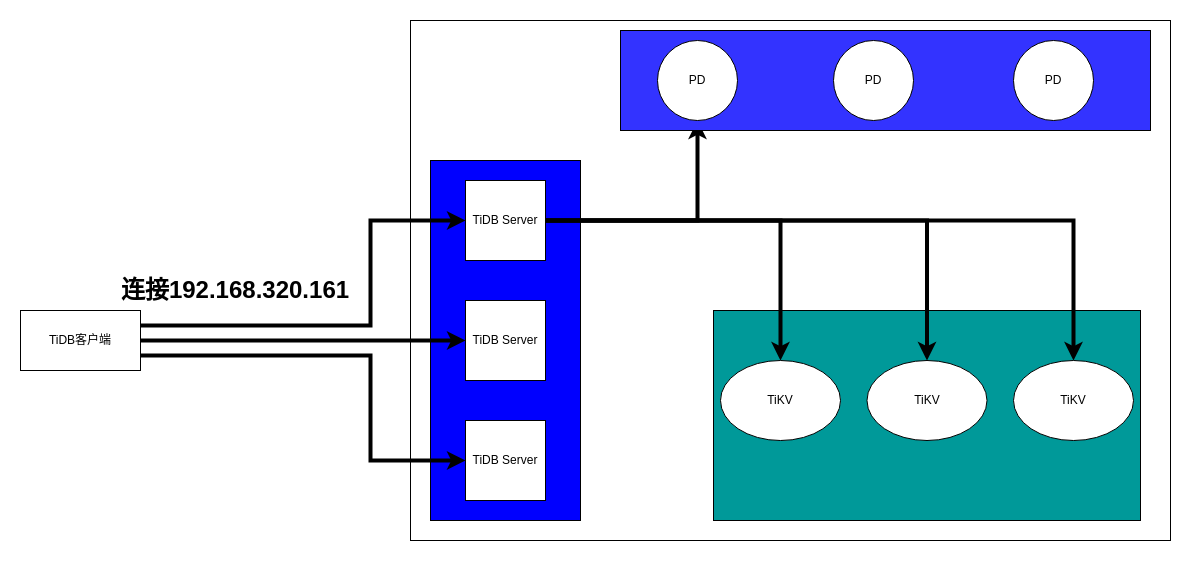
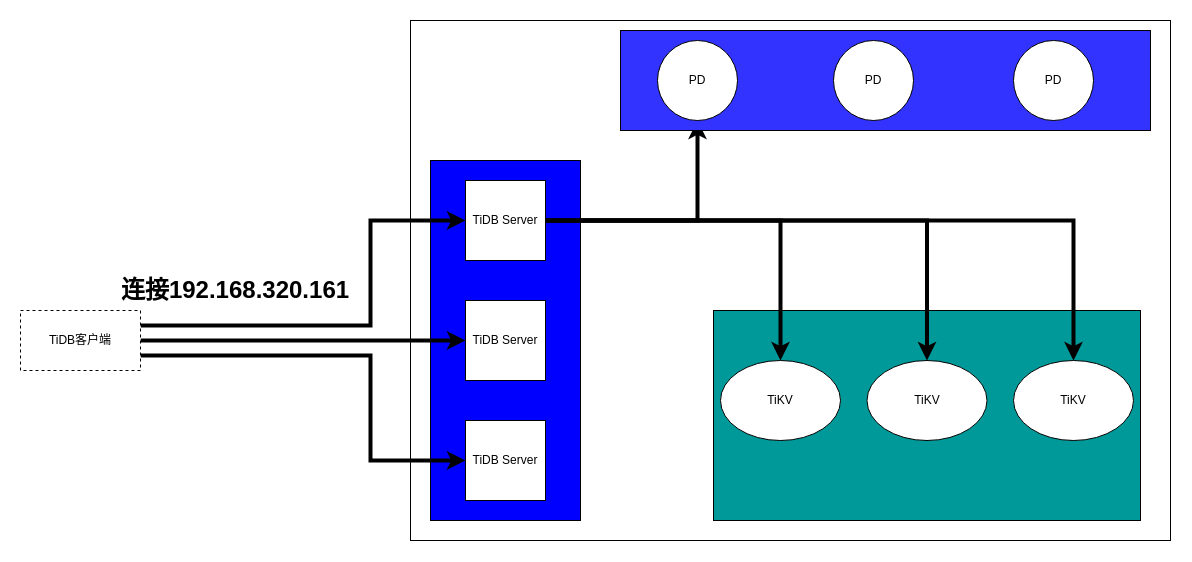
(81, 341) -> (81, 341)
